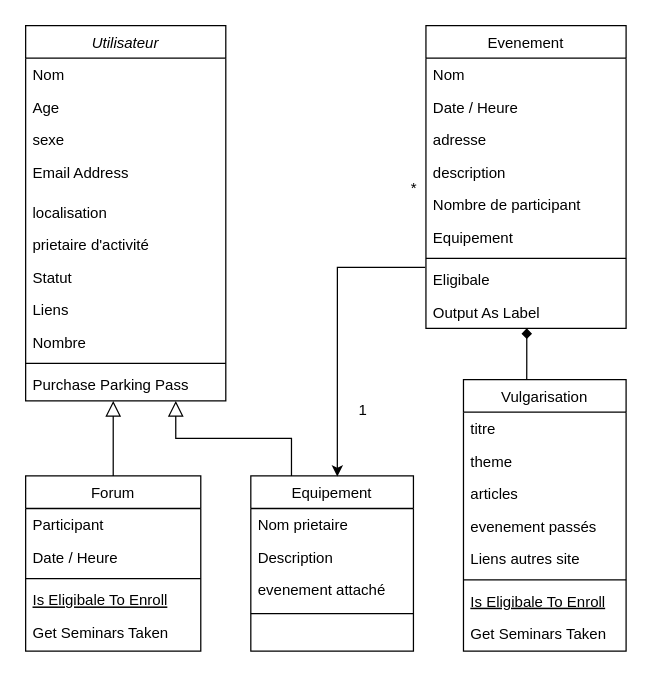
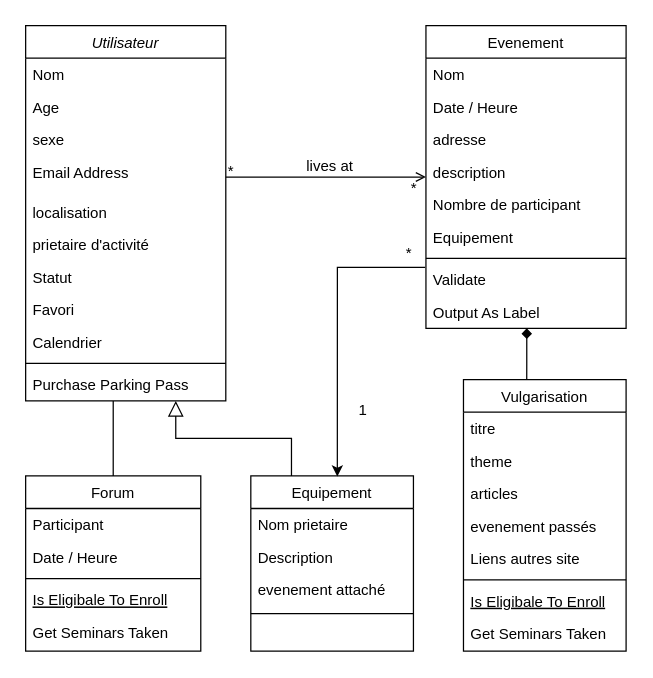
none -> (325, 177)
(463, 280) -> (462, 280)
(52, 310) -> (56, 310)
(58, 343) -> (71, 343)
(113, 417) -> (113, 411)
